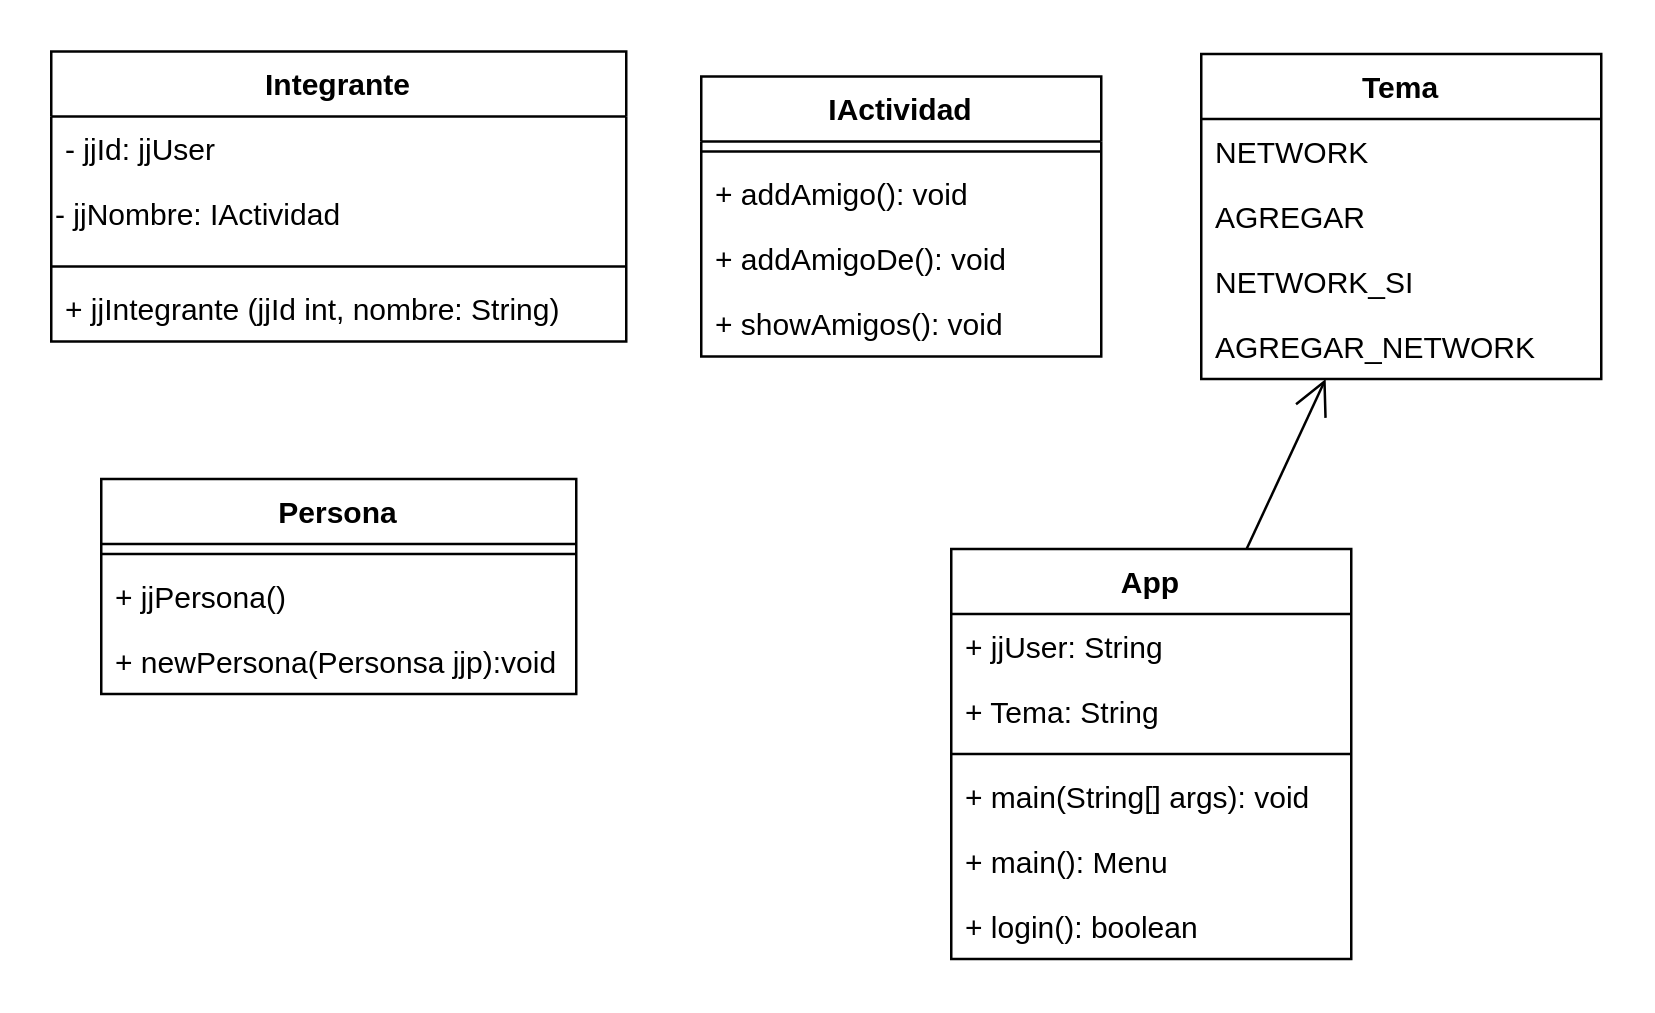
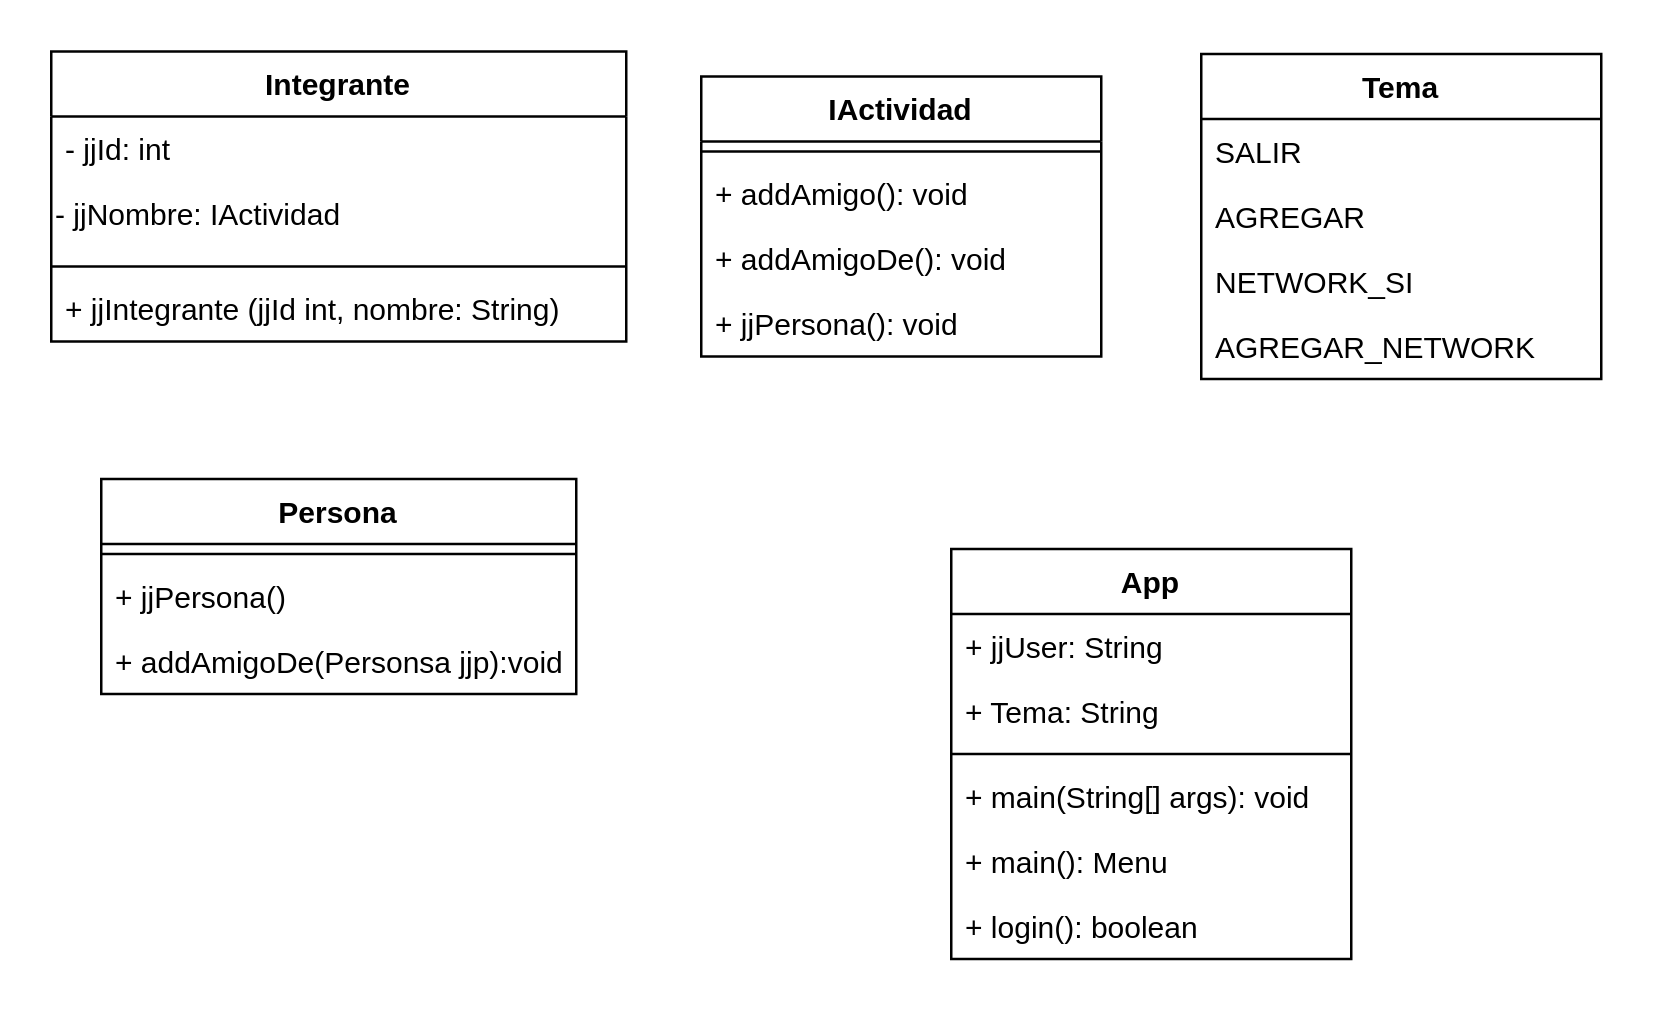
(171, 150) -> (142, 150)
(1274, 153) -> (1257, 153)
(864, 325) -> (859, 325)
(1285, 467) -> none
(360, 663) -> (356, 663)
